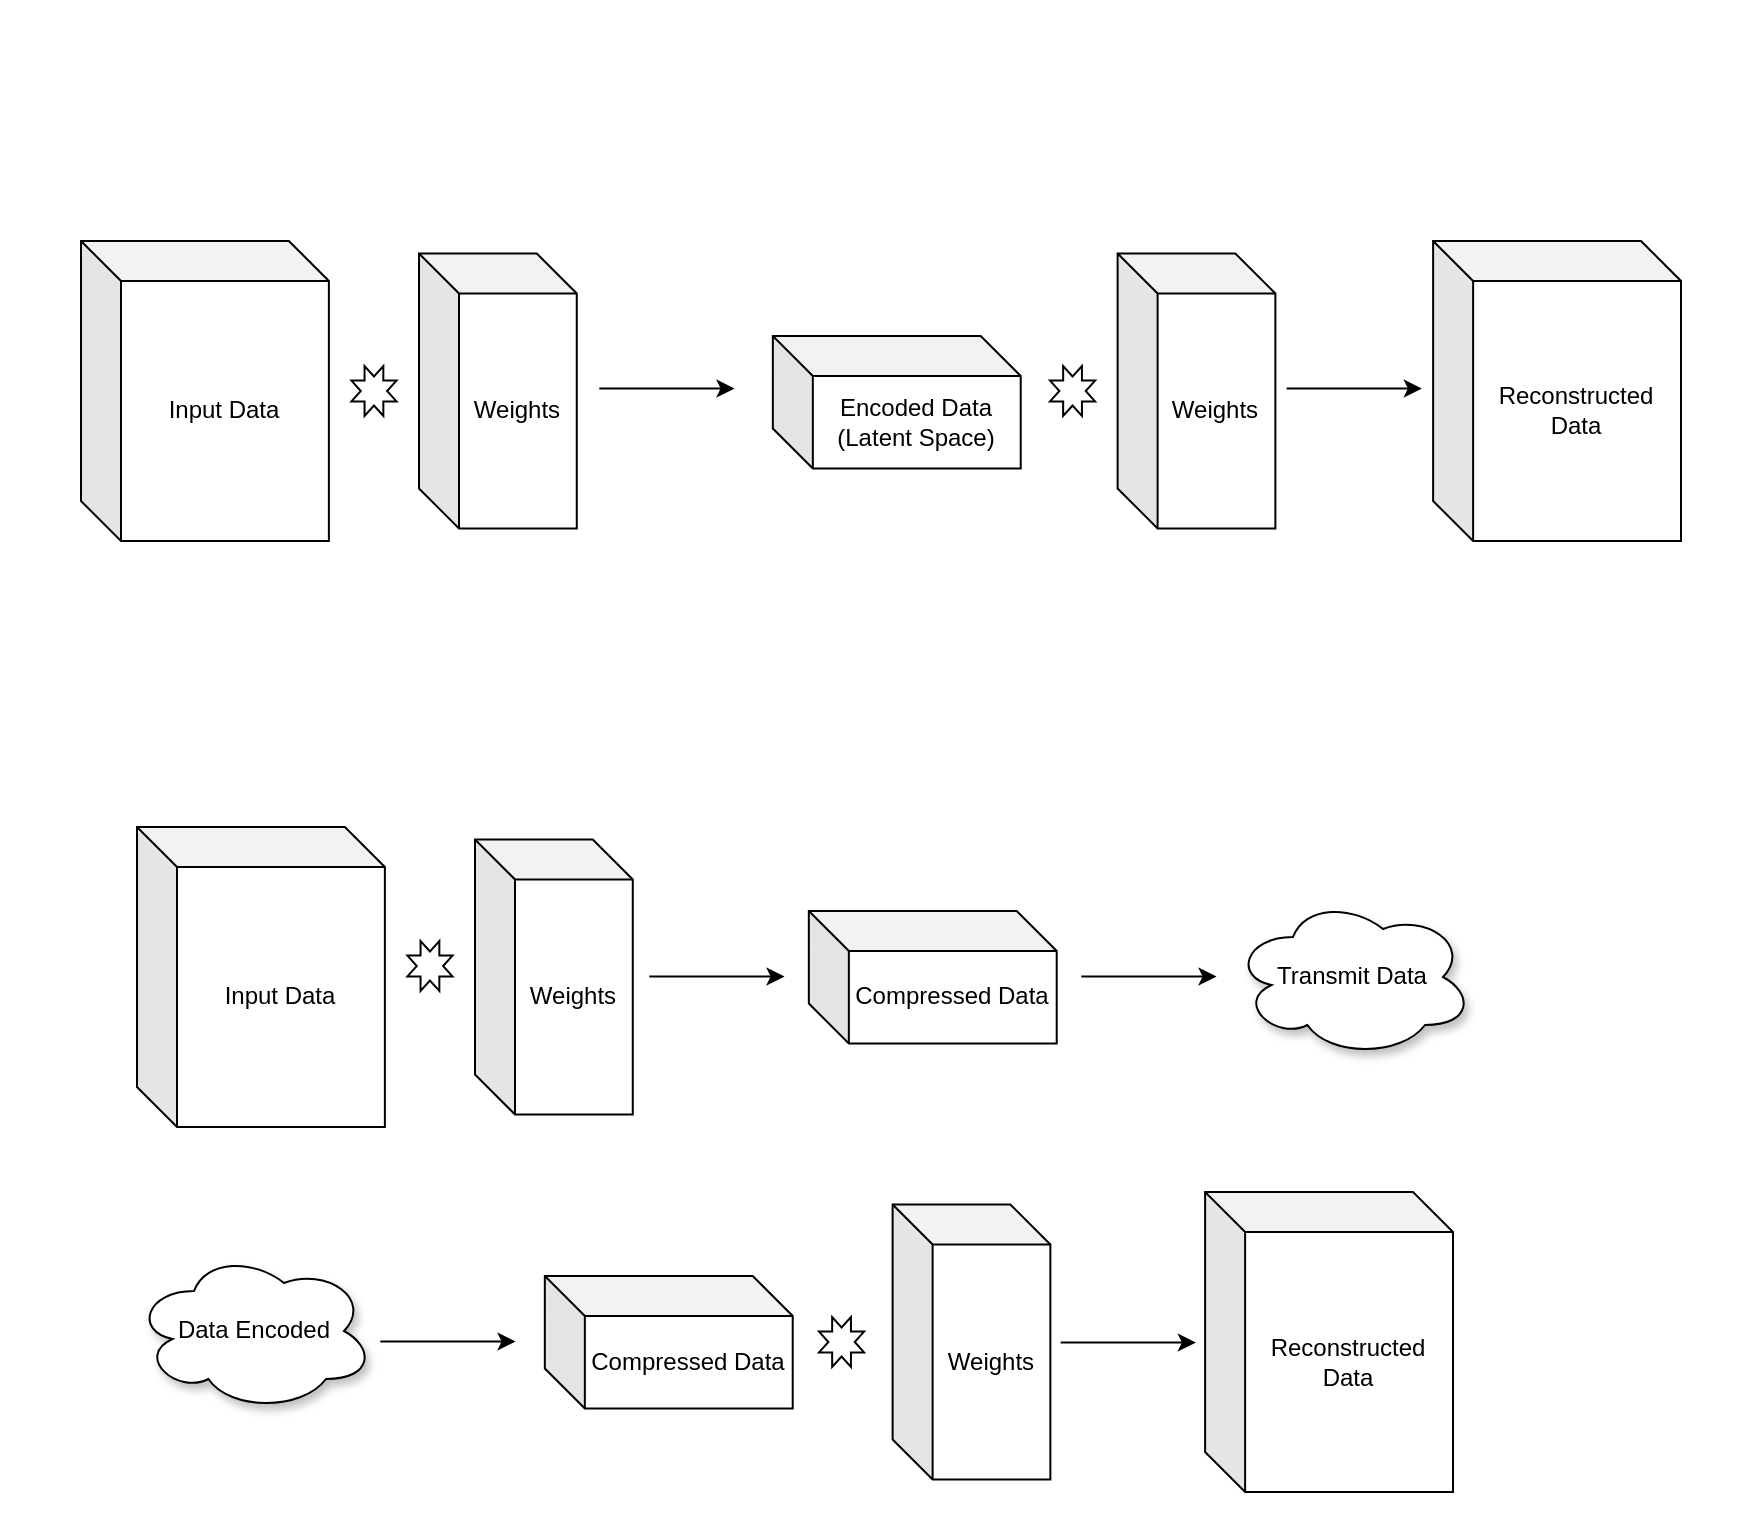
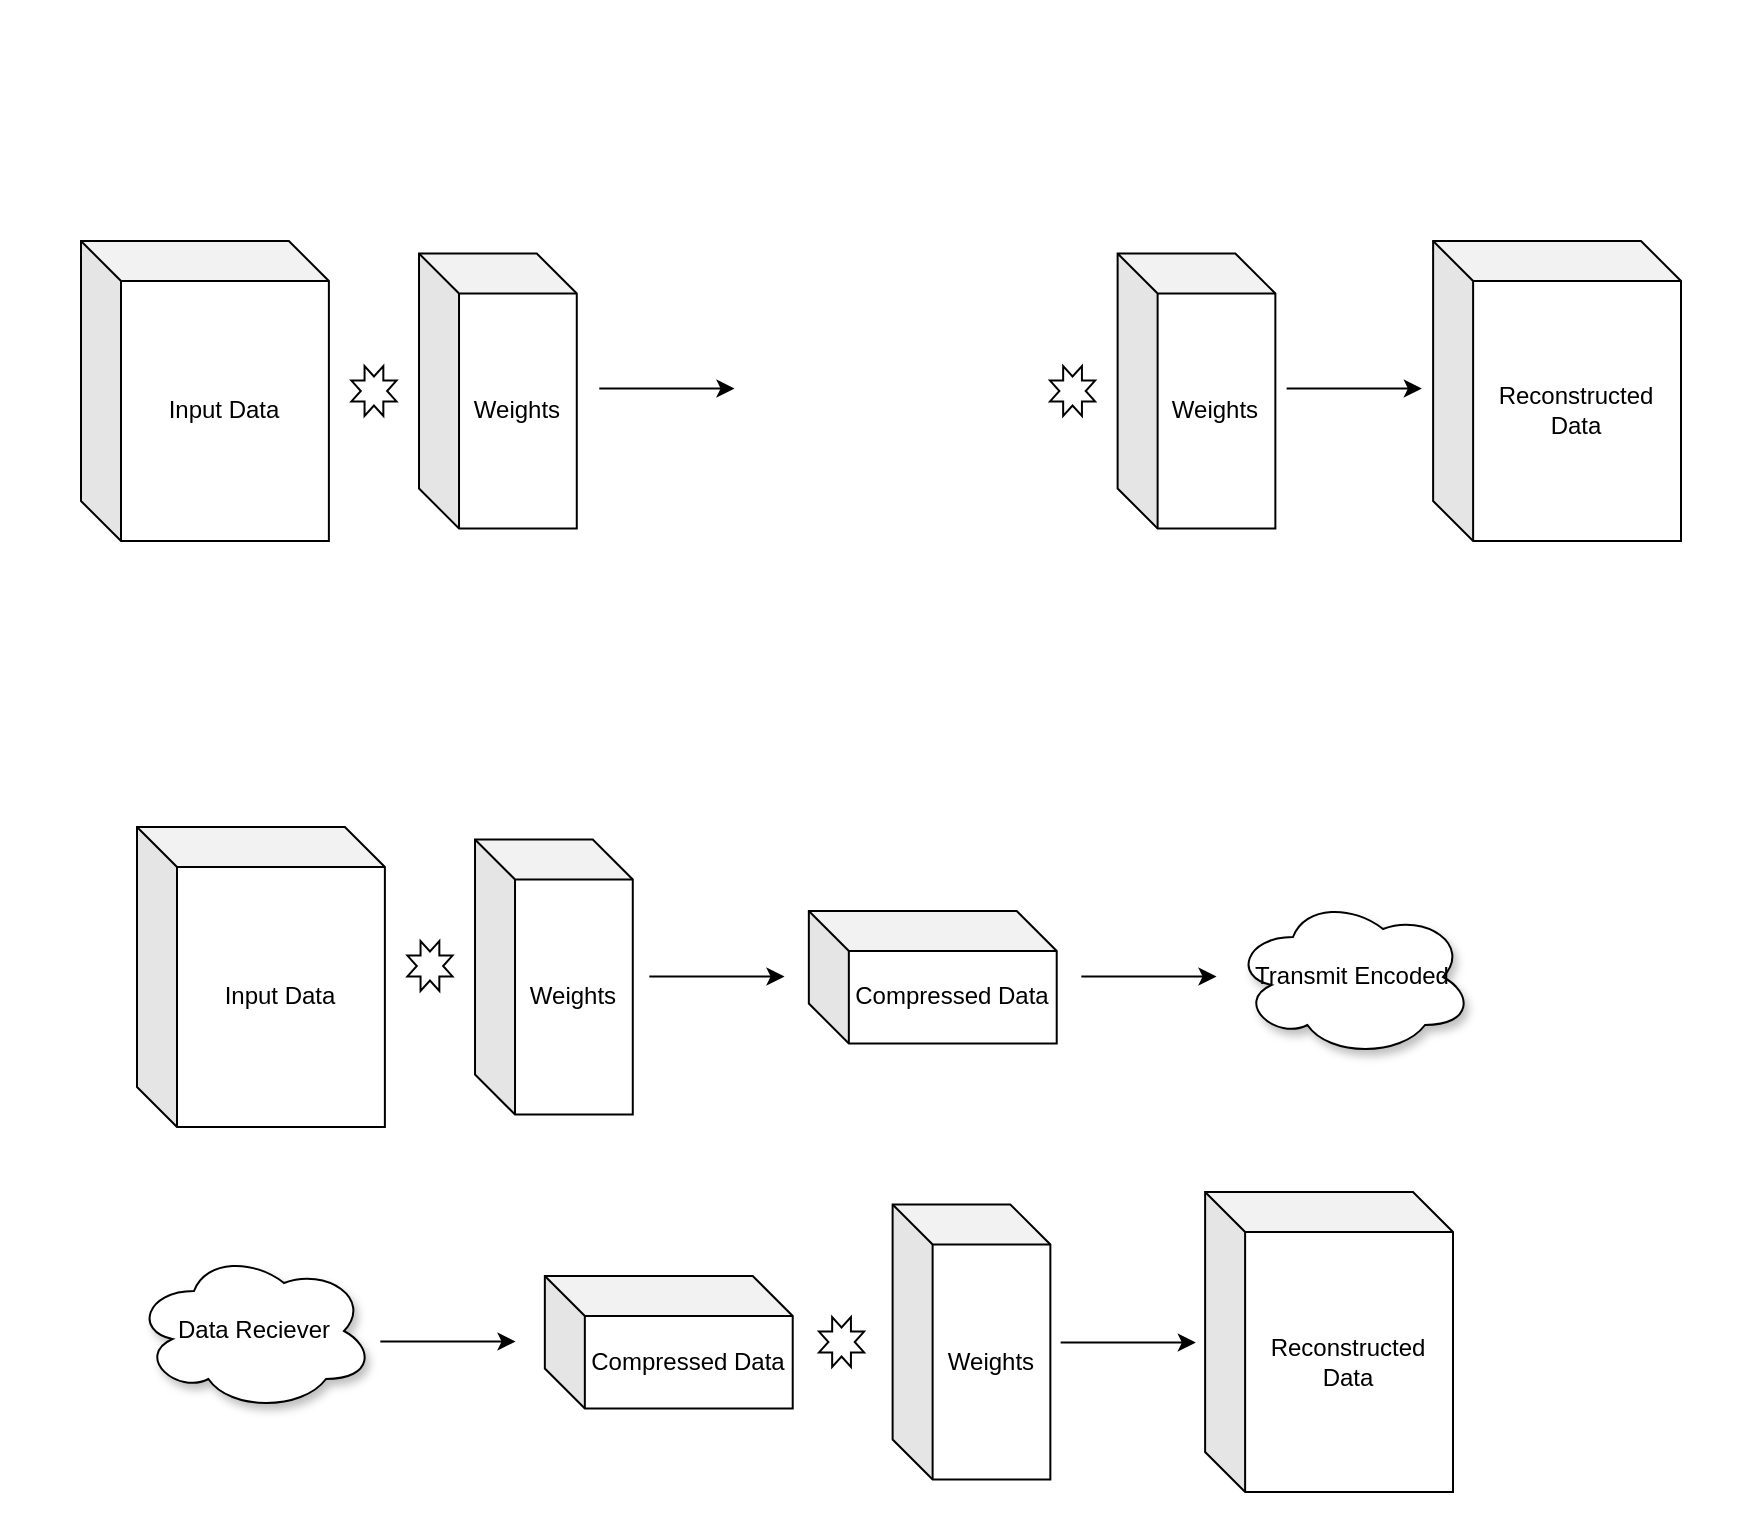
(897, 402) -> none
(1353, 977) -> (1353, 977)
(255, 1331) -> (255, 1331)
